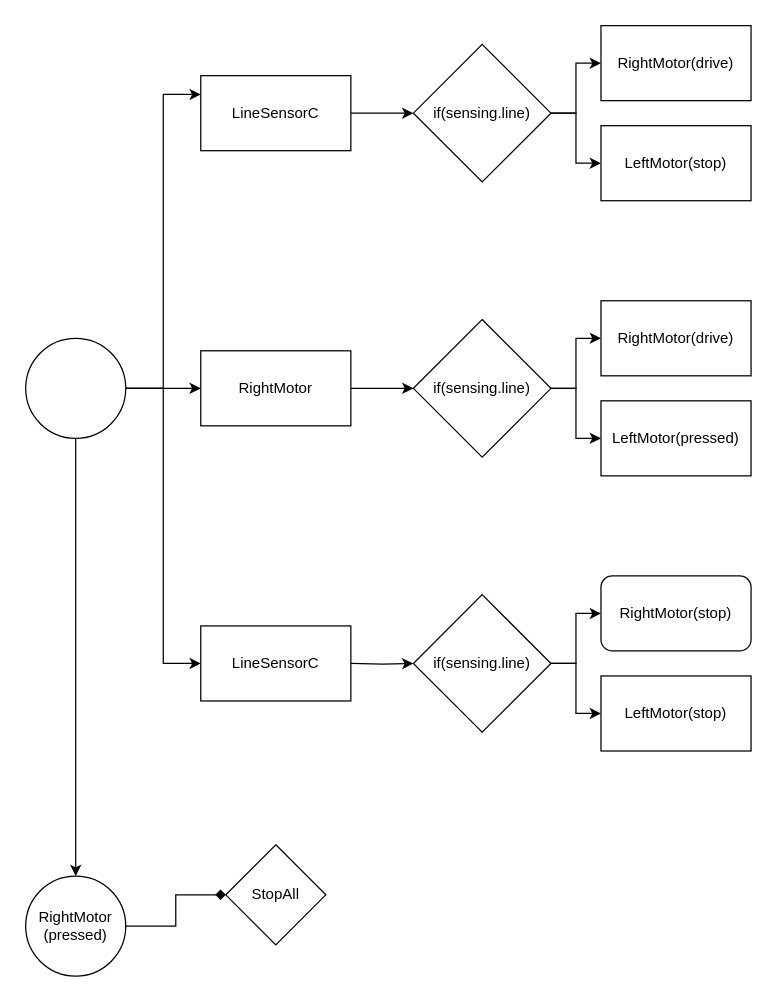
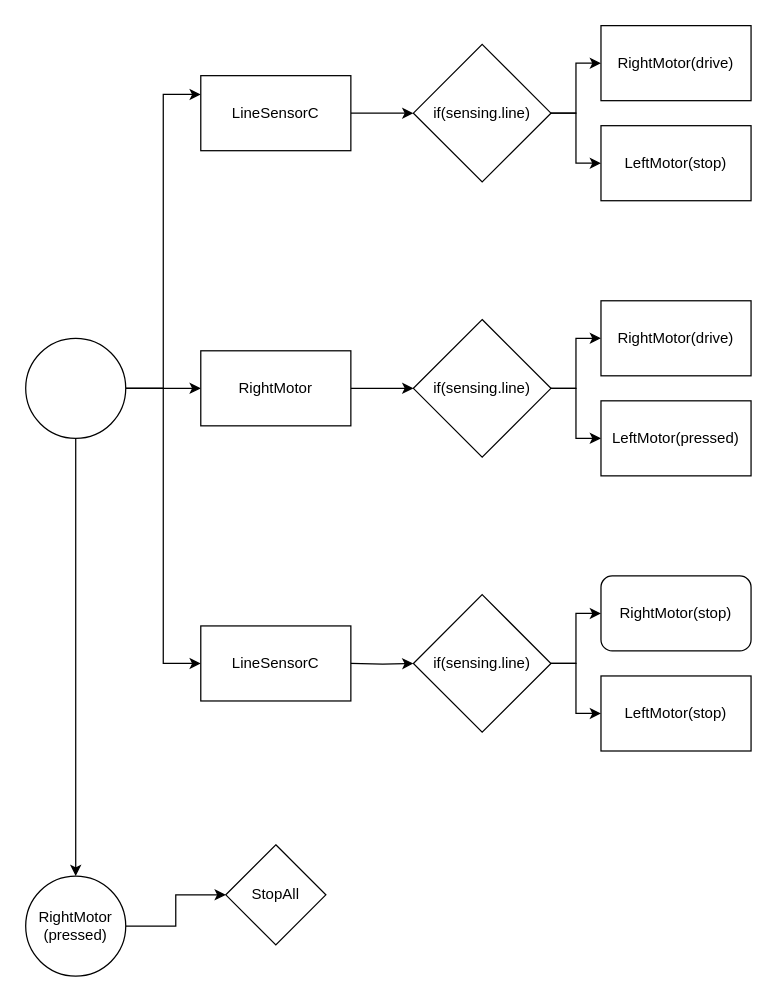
(215, 894) -> (216, 894)
